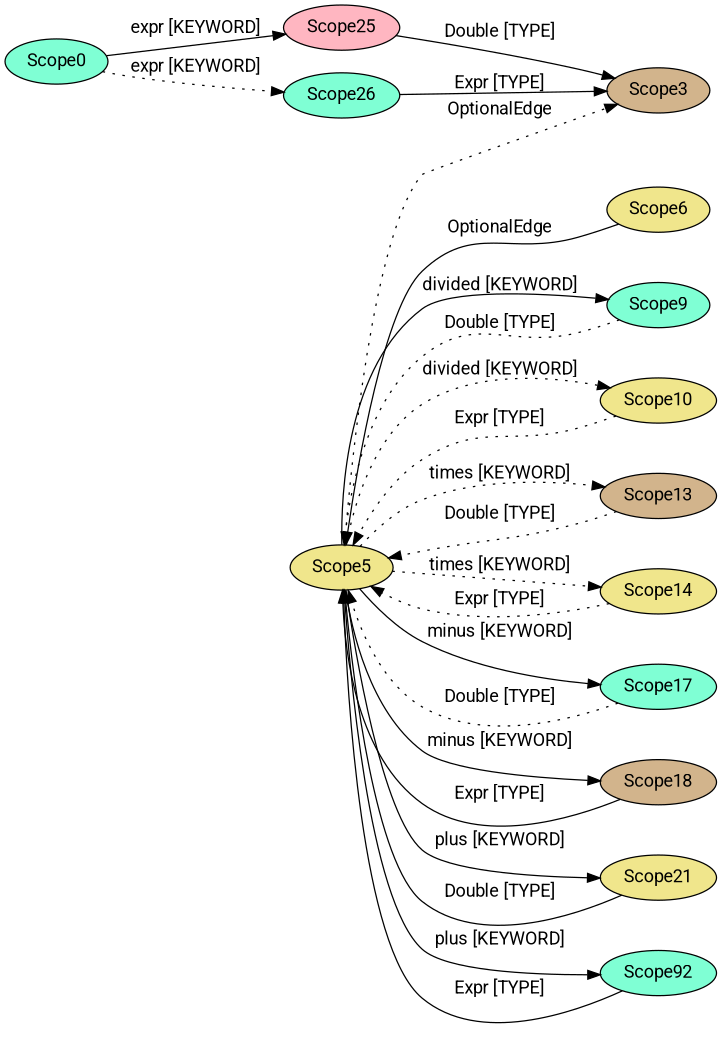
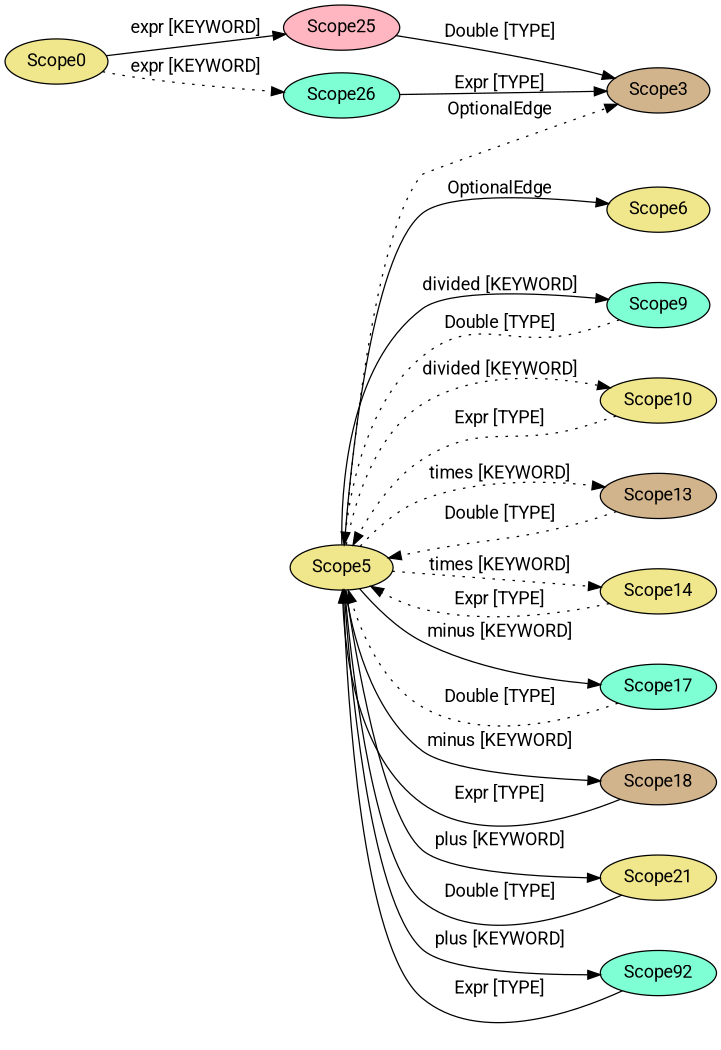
(56, 62) -> (56, 62)
(404, 299) -> (398, 251)
